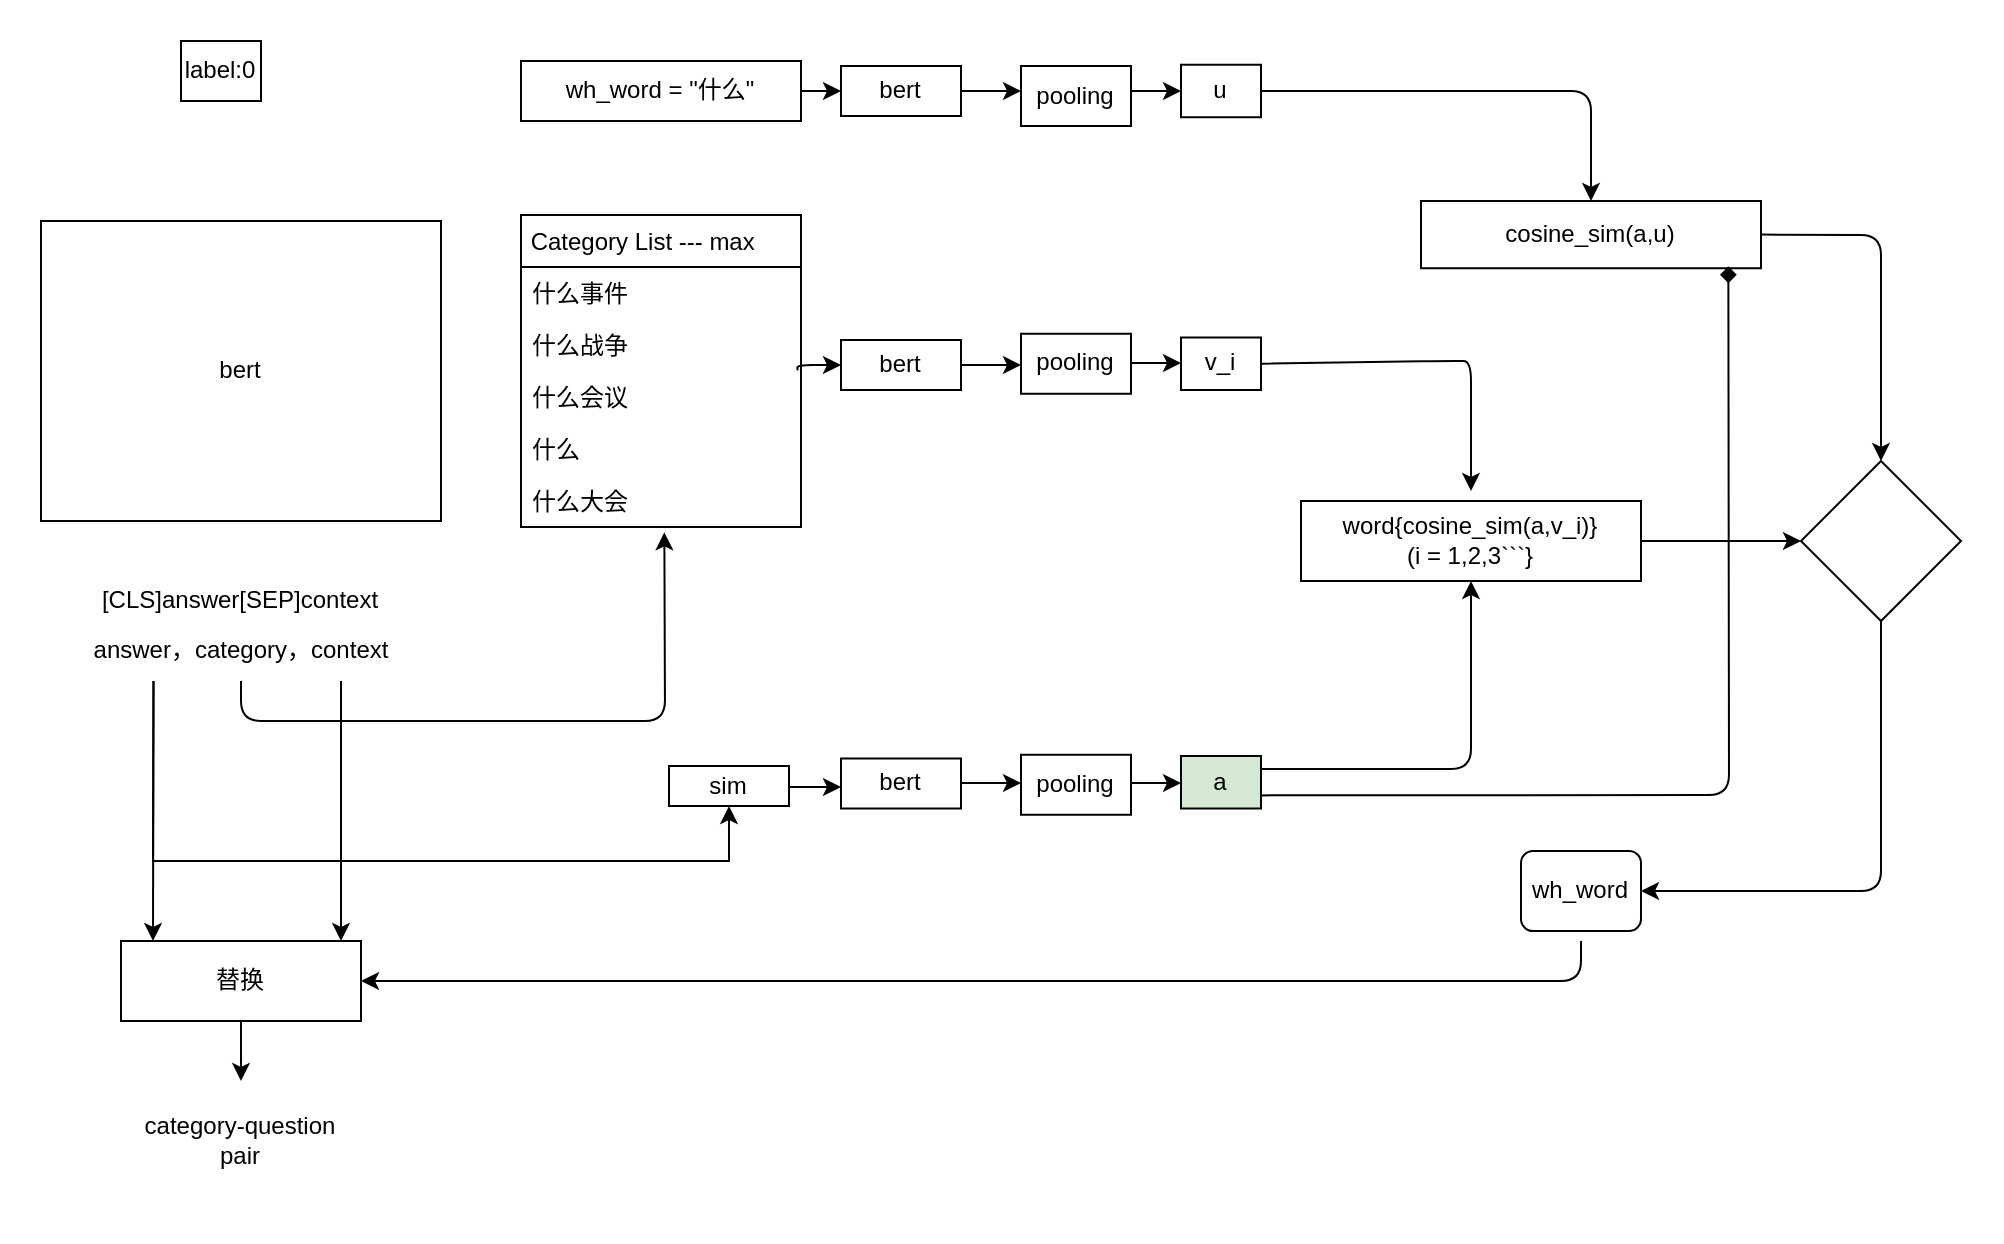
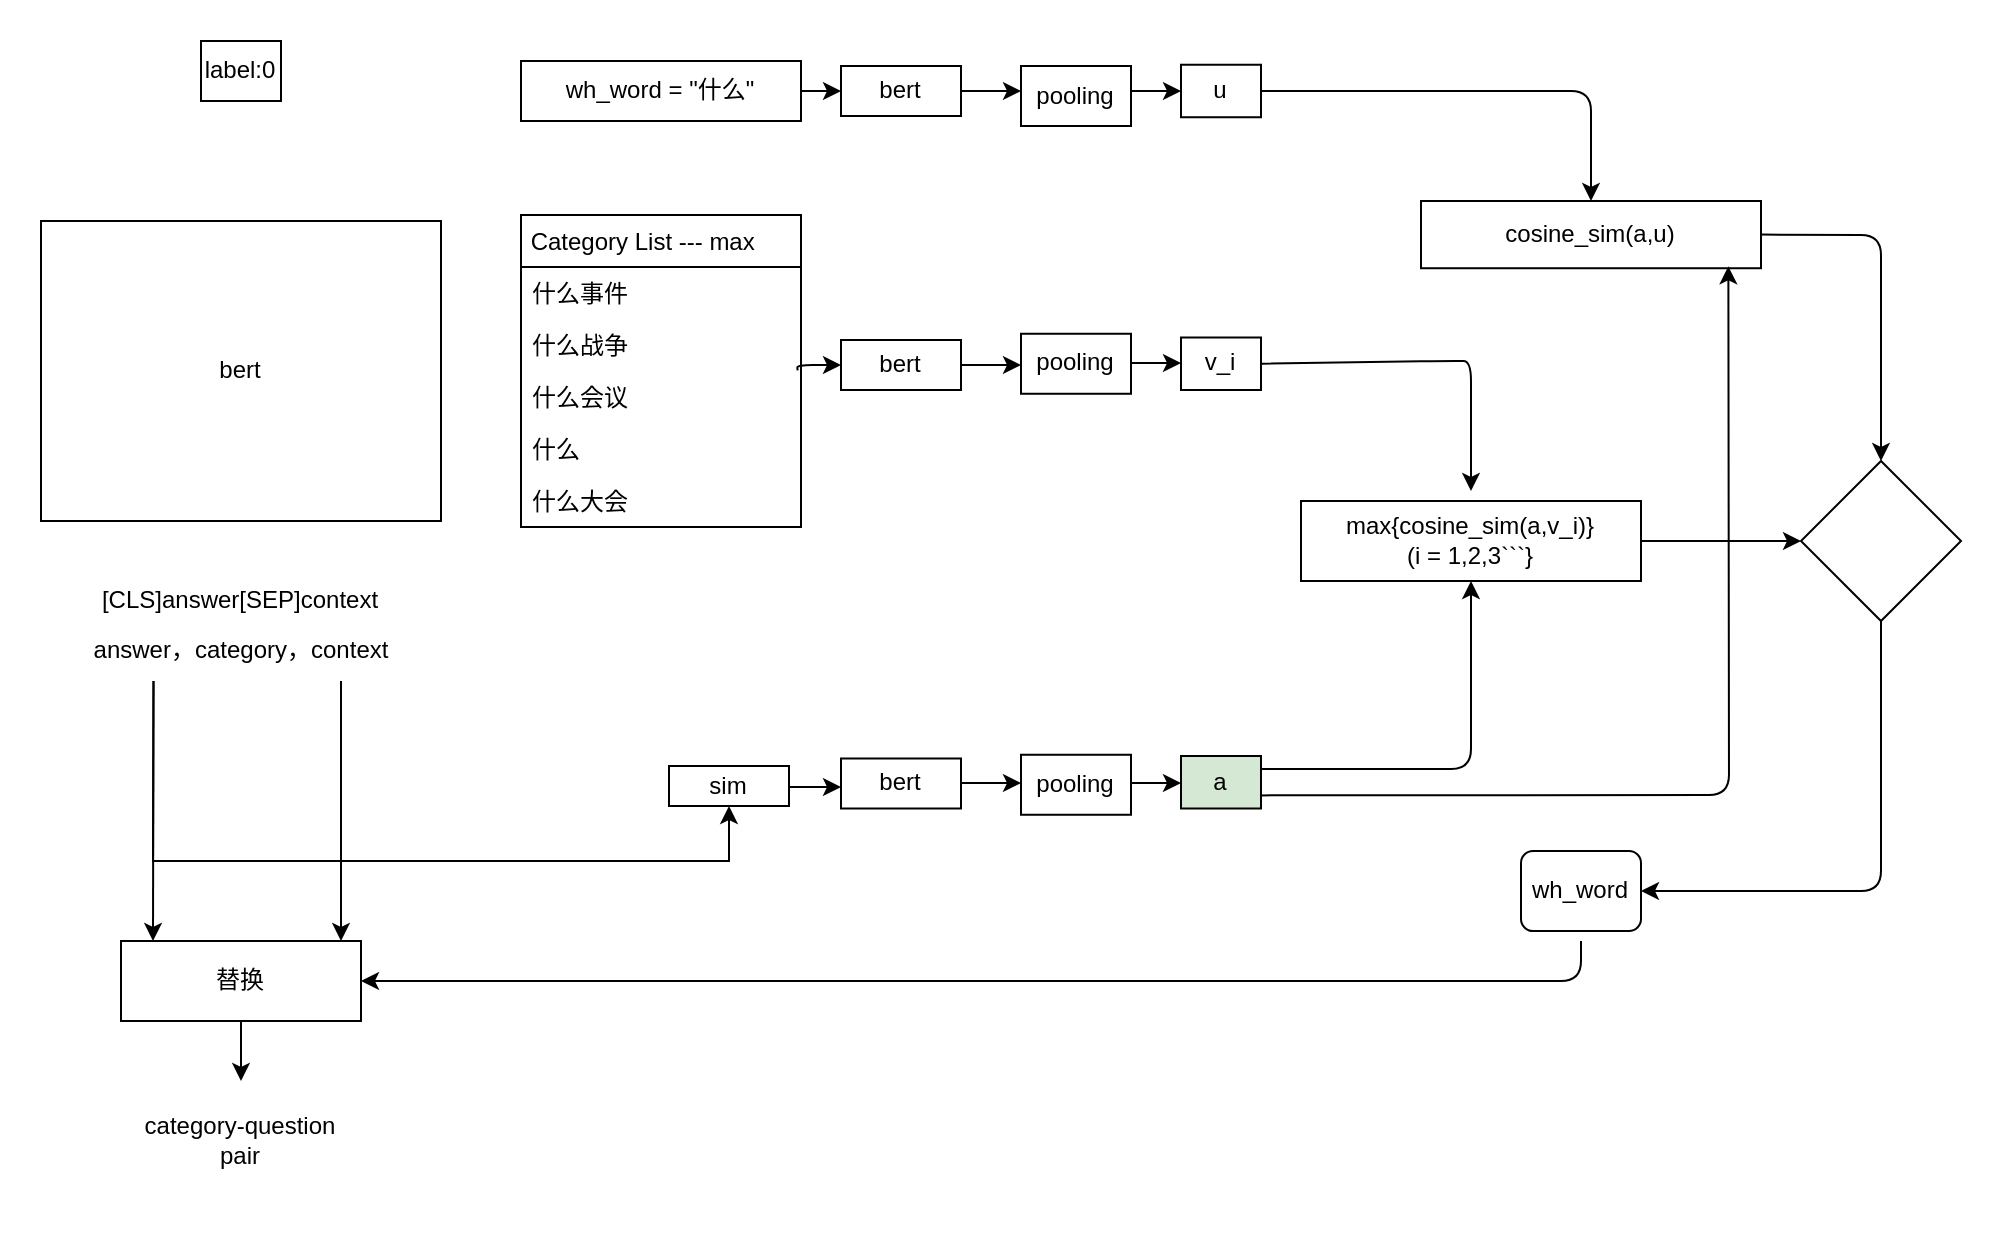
(221, 71) -> (241, 71)
(1728, 283) -> (1728, 281)
(1471, 541) -> (1471, 541)
(520, 721) -> none
